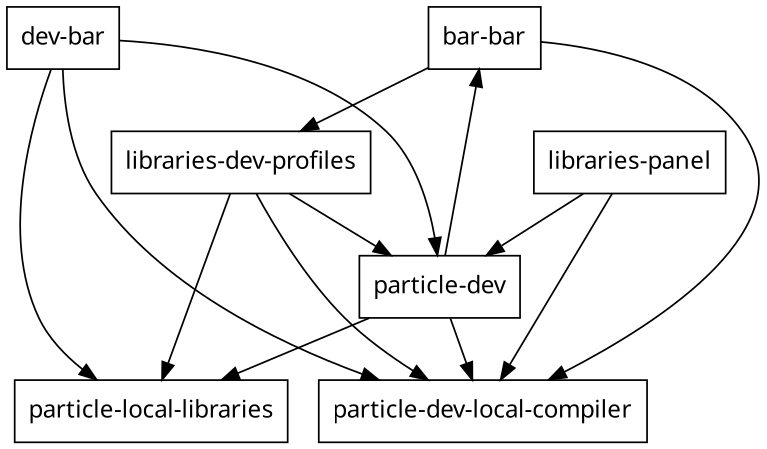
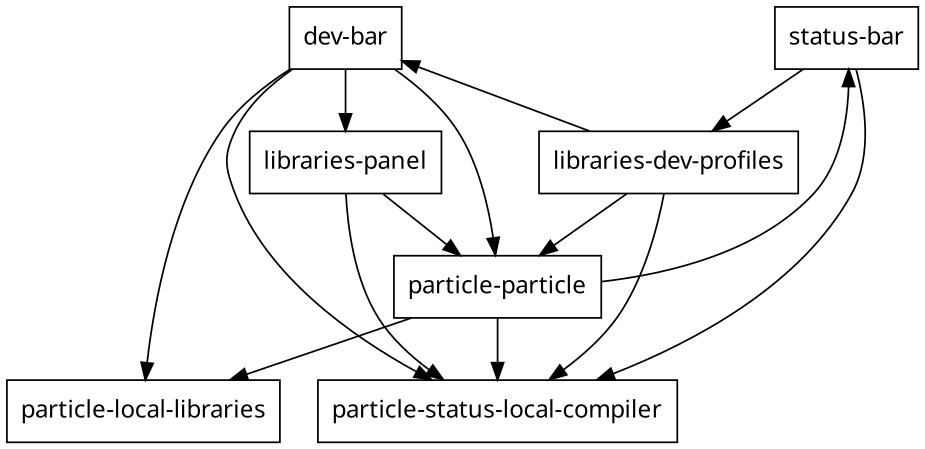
(485, 38) -> (847, 38)
none -> (346, 92)
(199, 279) -> (504, 99)
(440, 287) -> (498, 287)
(483, 411) -> (498, 411)
